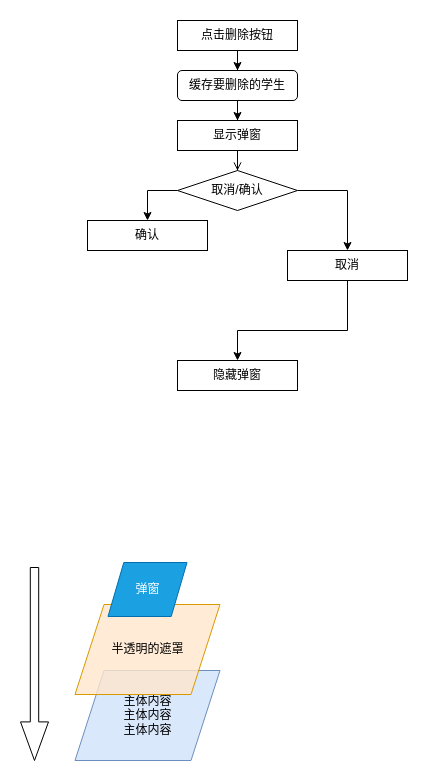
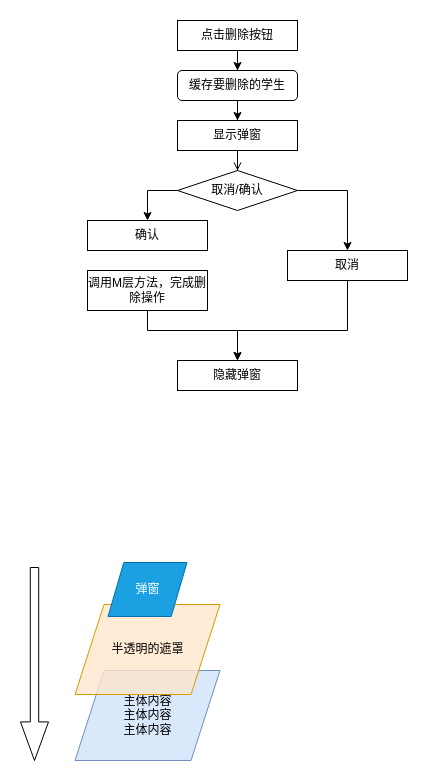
none -> (148, 291)
none -> (181, 331)
